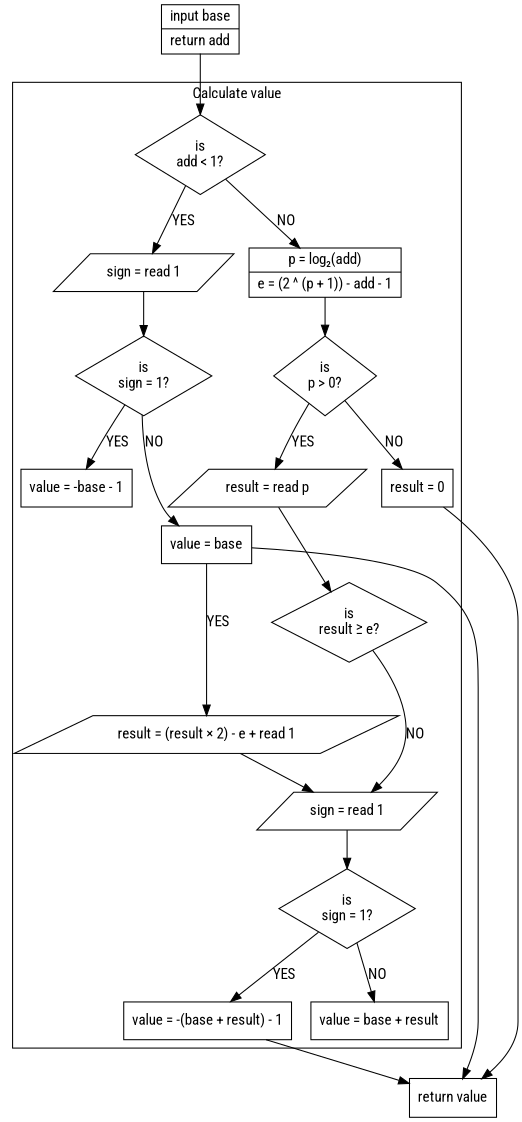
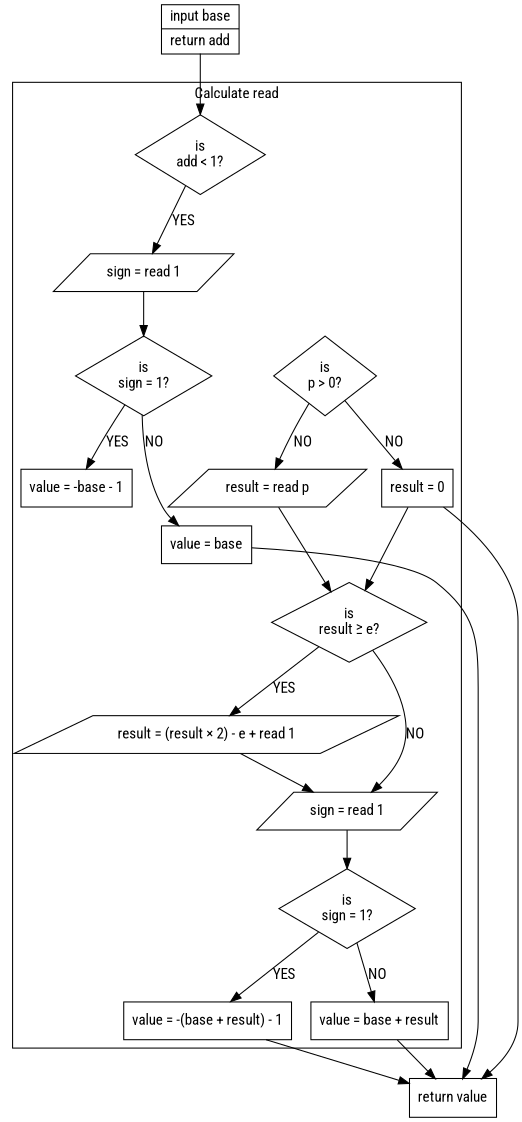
(237, 94) -> (237, 94)
(325, 273) -> none
(303, 443) -> (303, 443)
none -> (389, 544)
(207, 634) -> (279, 678)
none -> (413, 1056)
